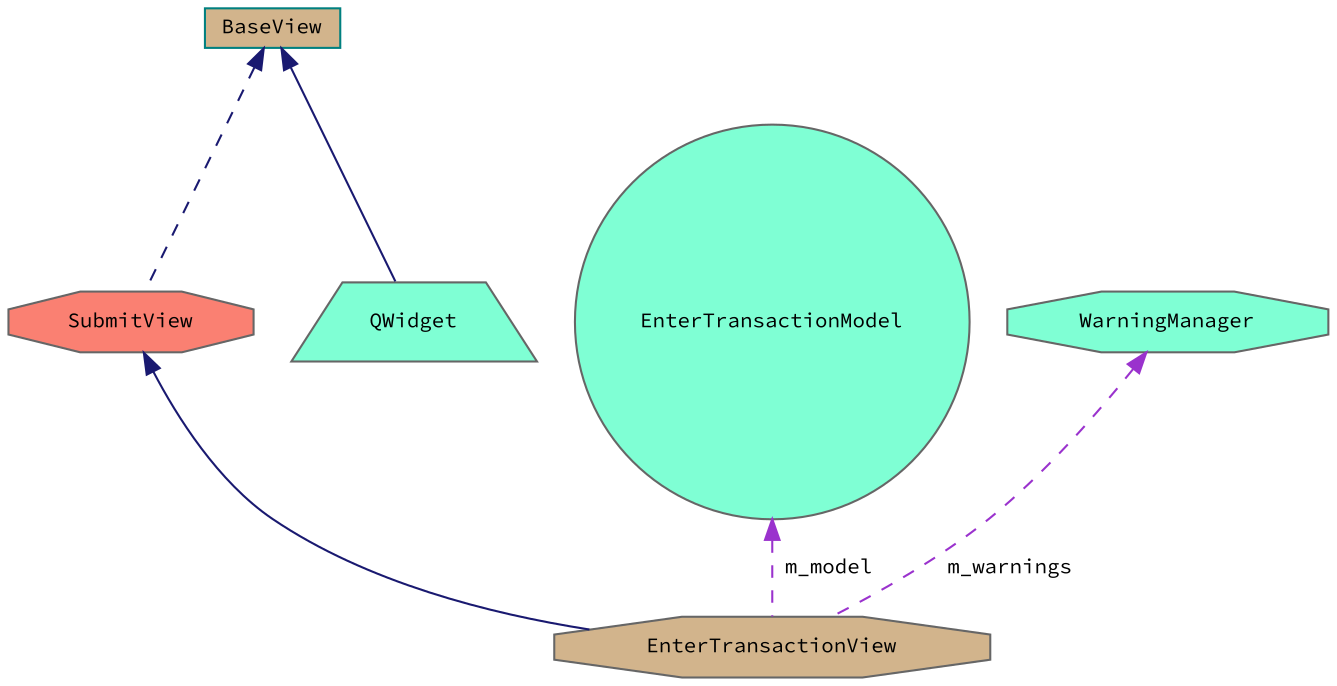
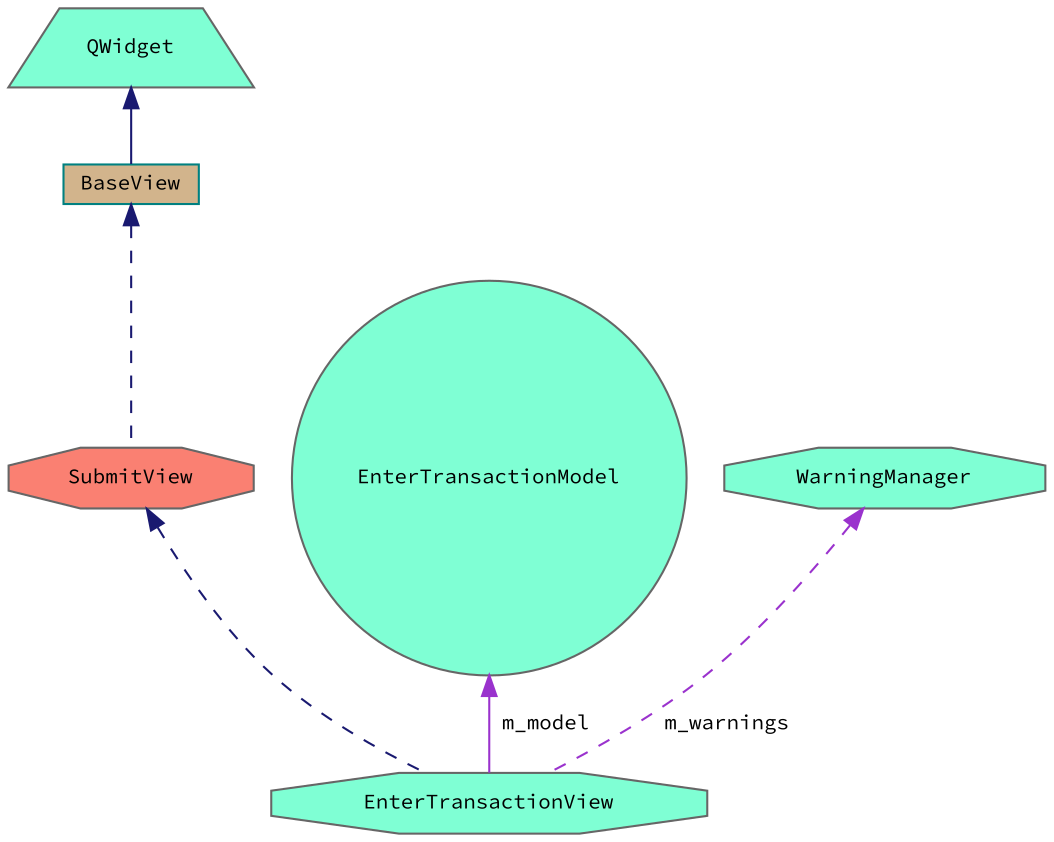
(343, 174) -> (131, 136)
(336, 555) -> (270, 673)
(772, 578) -> (489, 735)
(772, 647) -> (489, 803)
